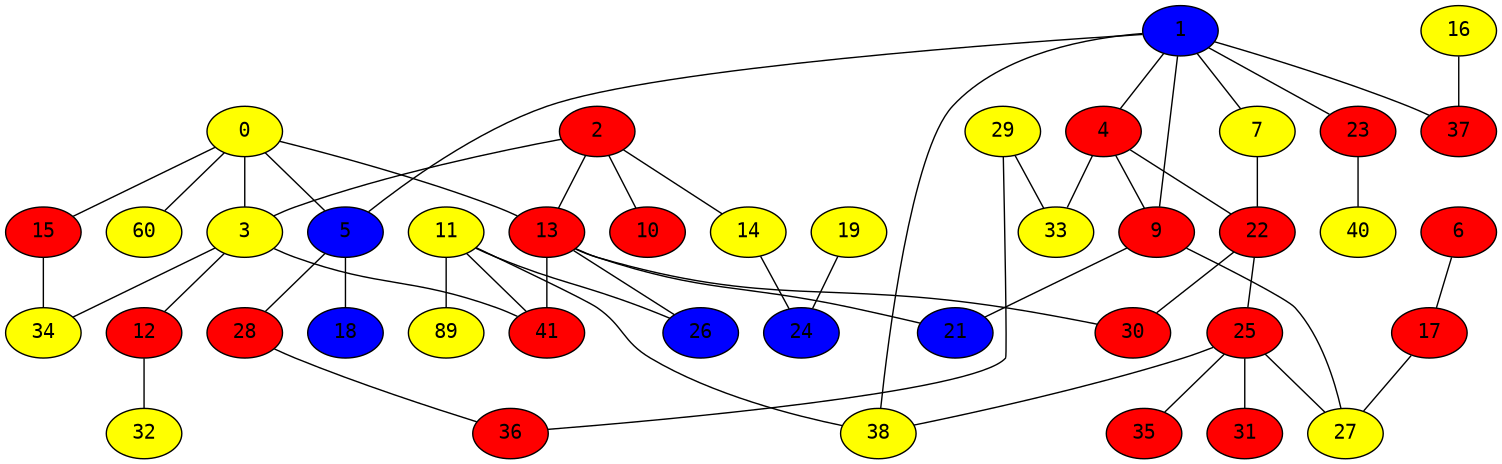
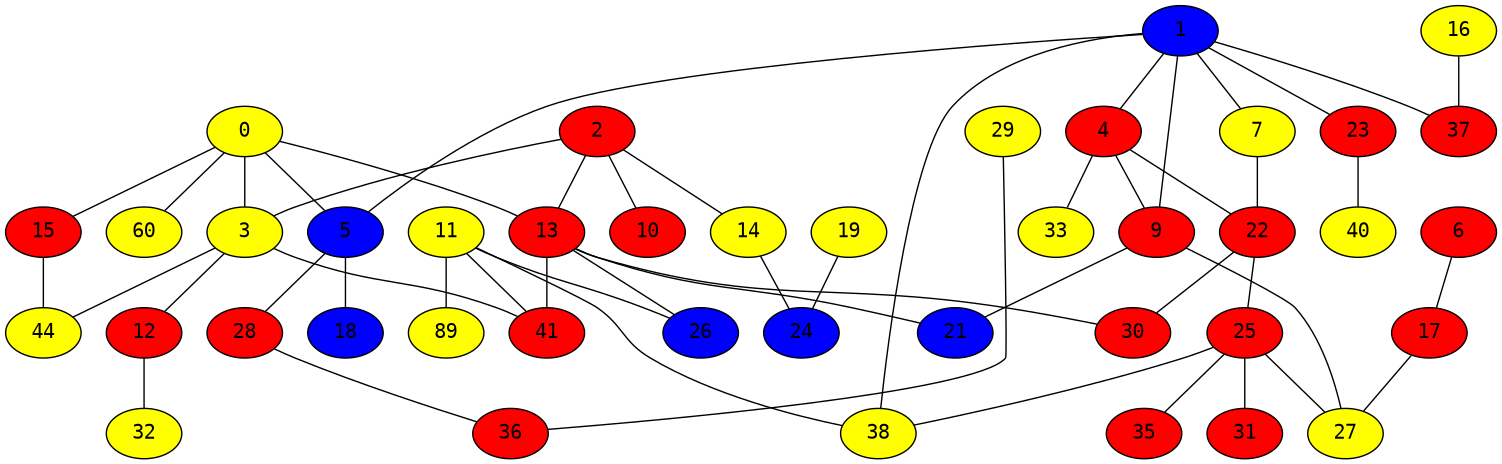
(1029, 182) -> none
(43, 333) -> (43, 333)
